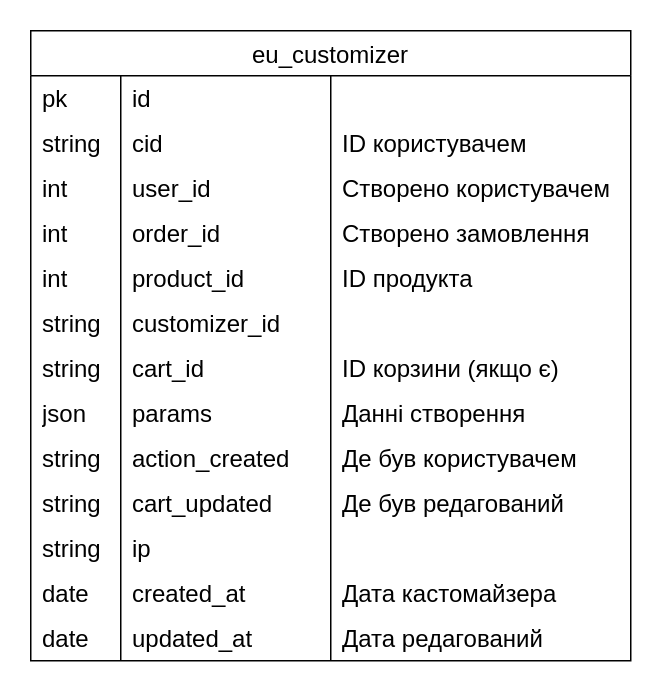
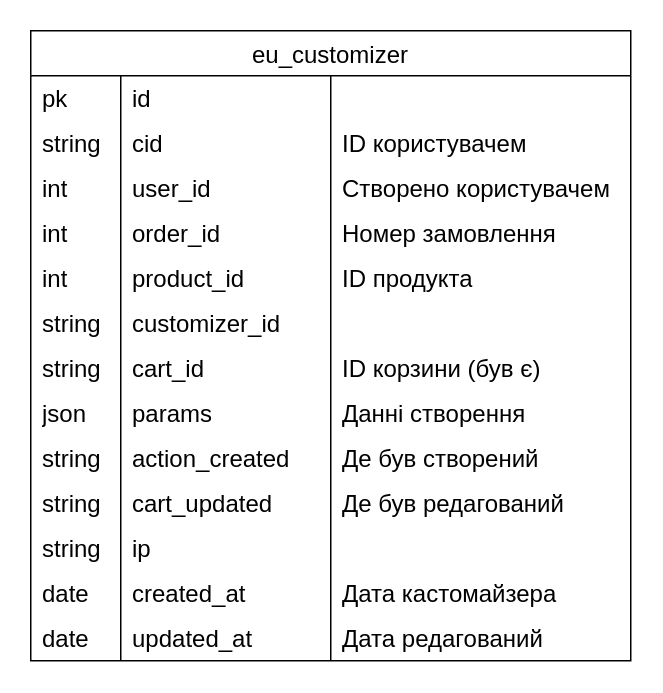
(467, 233) -> (447, 233)
(461, 368) -> (454, 368)
(464, 458) -> (444, 458)
